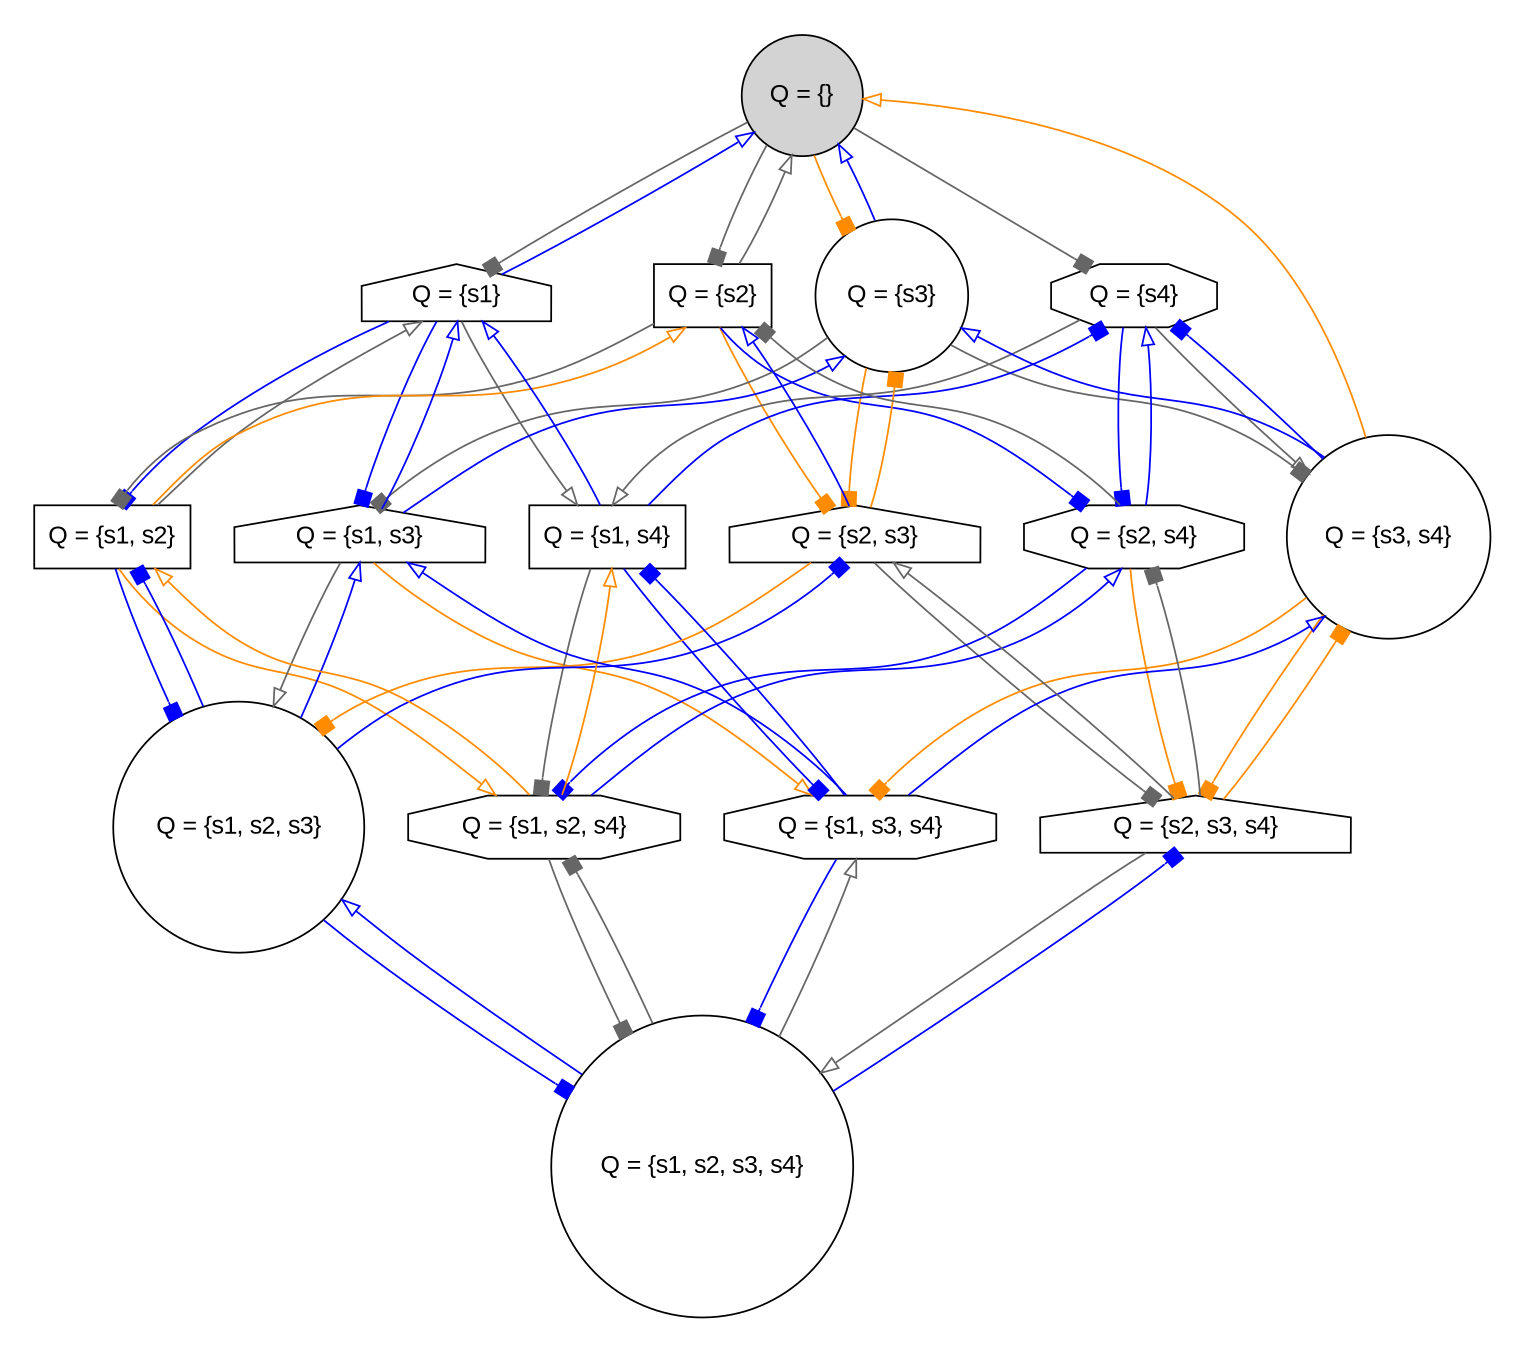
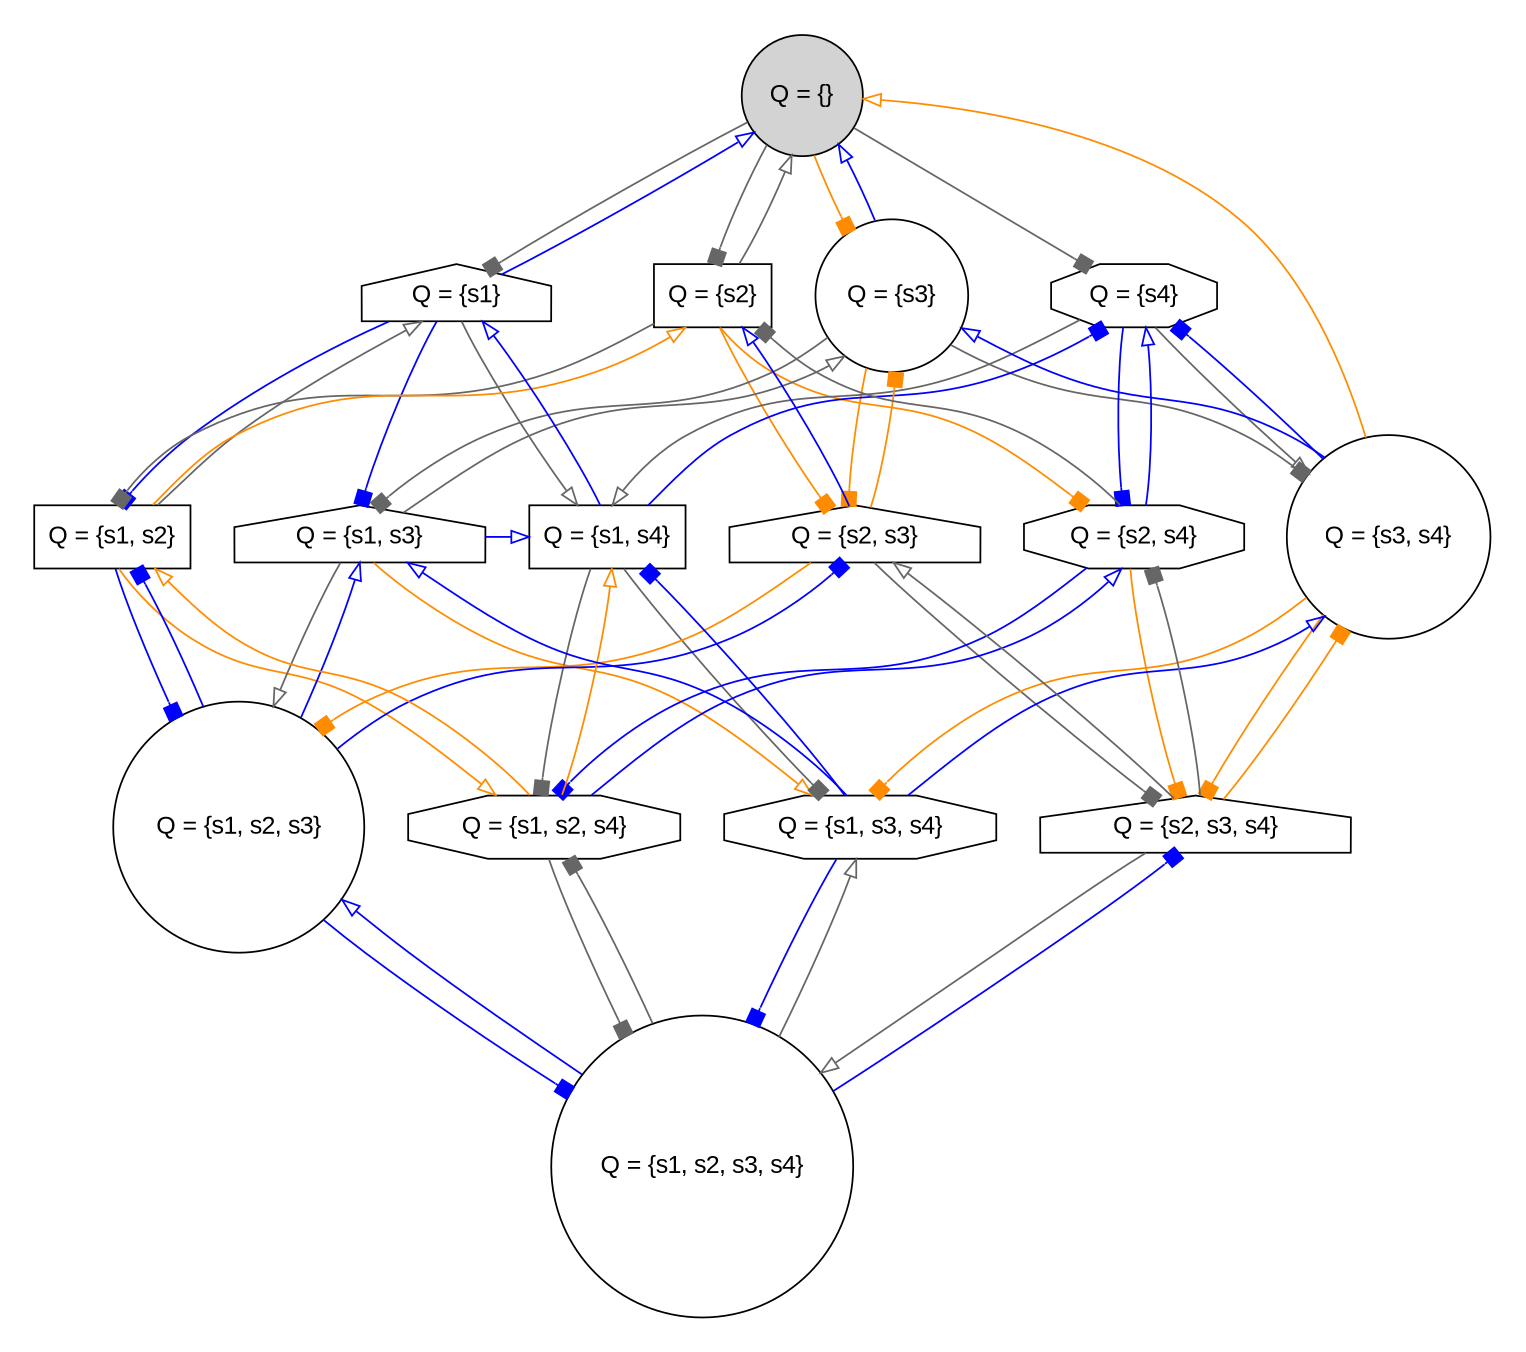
(944, 420) -> (944, 420)
(422, 425) -> (498, 537)
(541, 431) -> (541, 431)
(710, 673) -> (710, 673)
